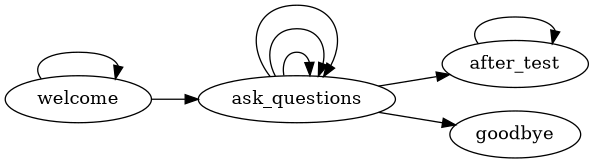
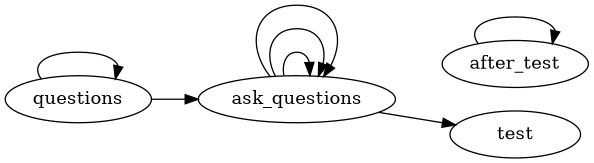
(407, 81) -> none
(78, 99) -> (78, 99)
(515, 134) -> (515, 134)
